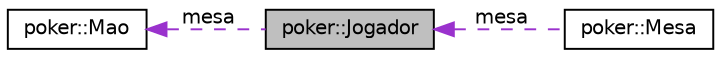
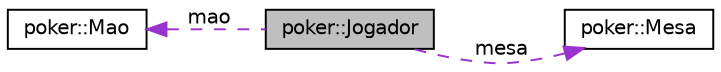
(206, 19) -> (206, 19)
(509, 29) -> (487, 63)
